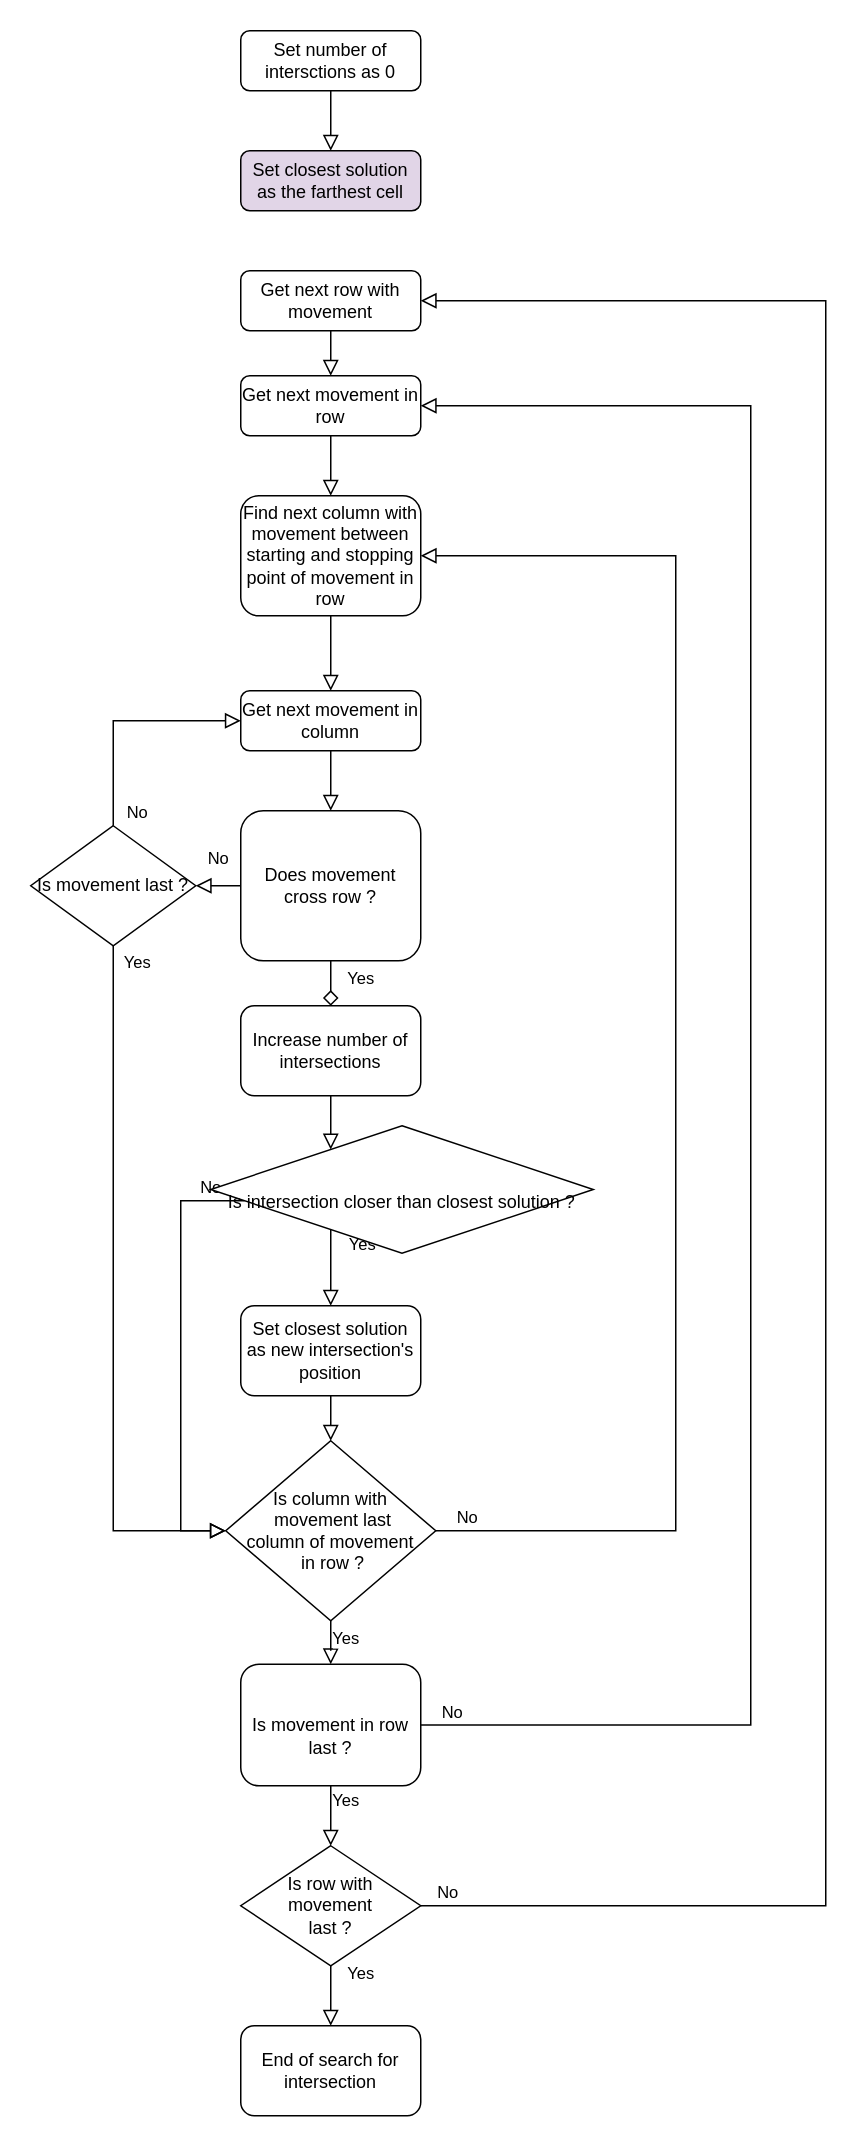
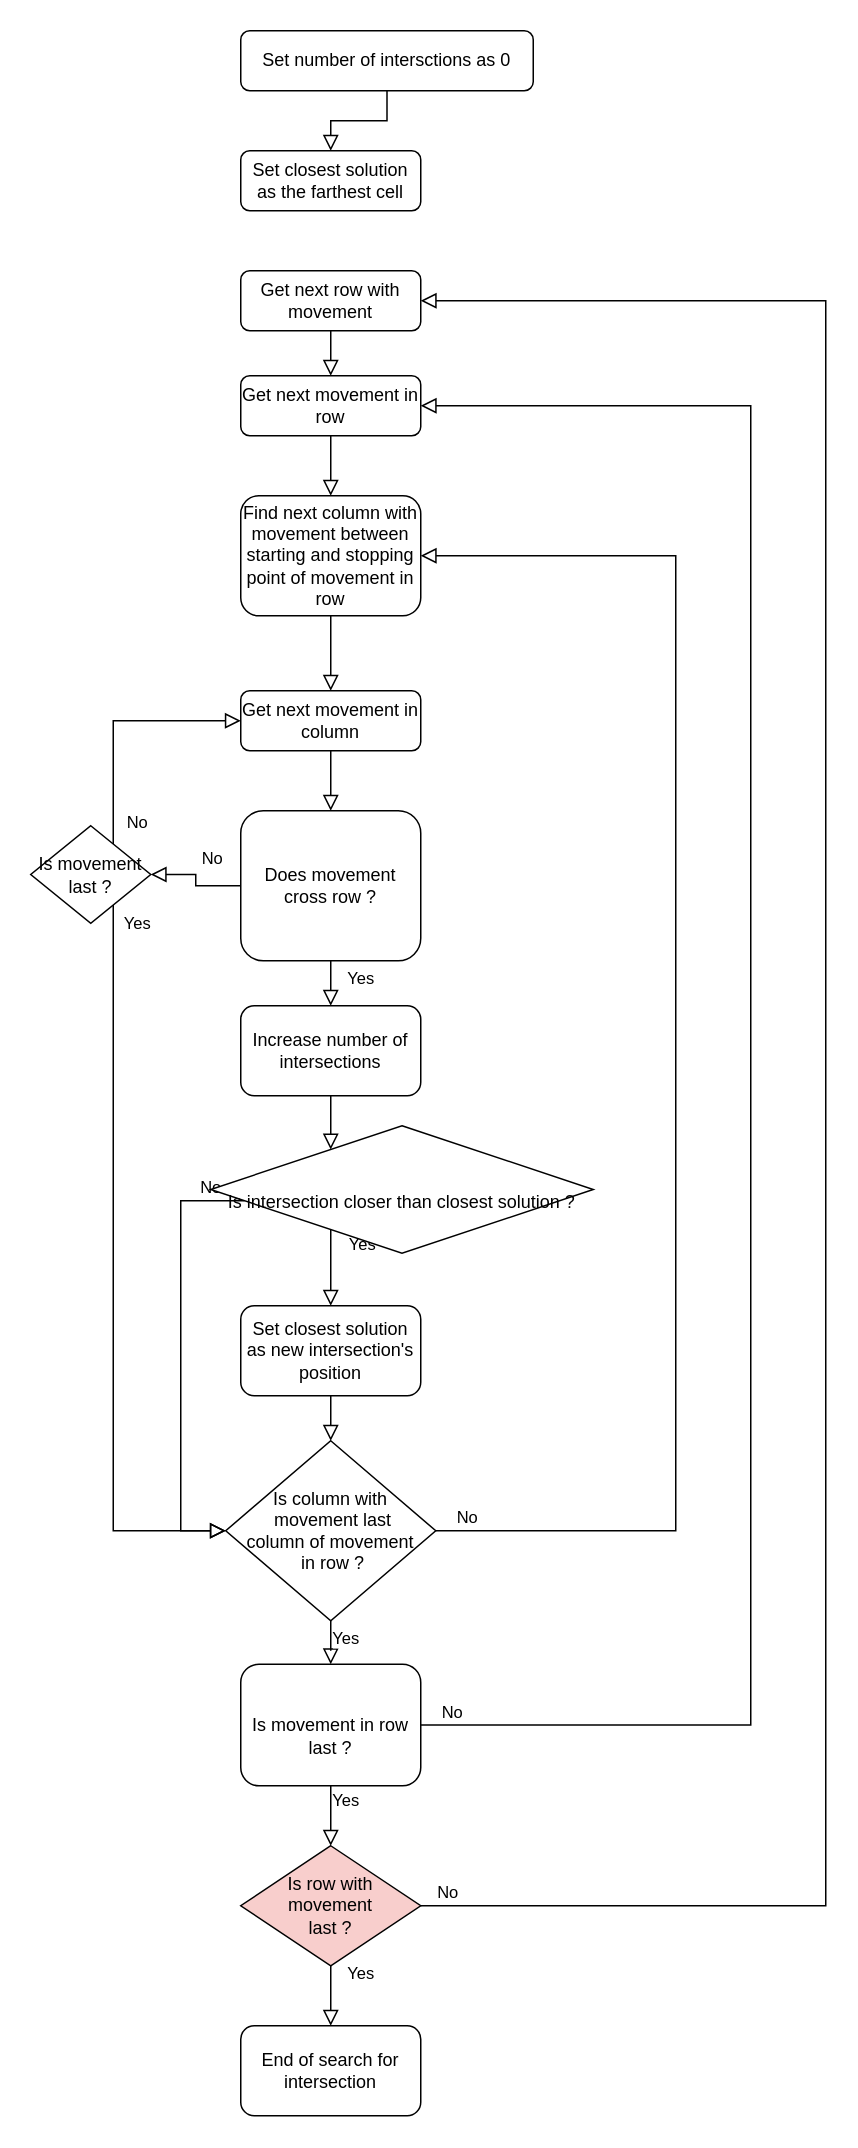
(331, 61) -> (387, 61)
(331, 181) -> (331, 181)
(113, 886) -> (91, 875)
(331, 989) -> (331, 990)
(331, 1906) -> (331, 1906)
